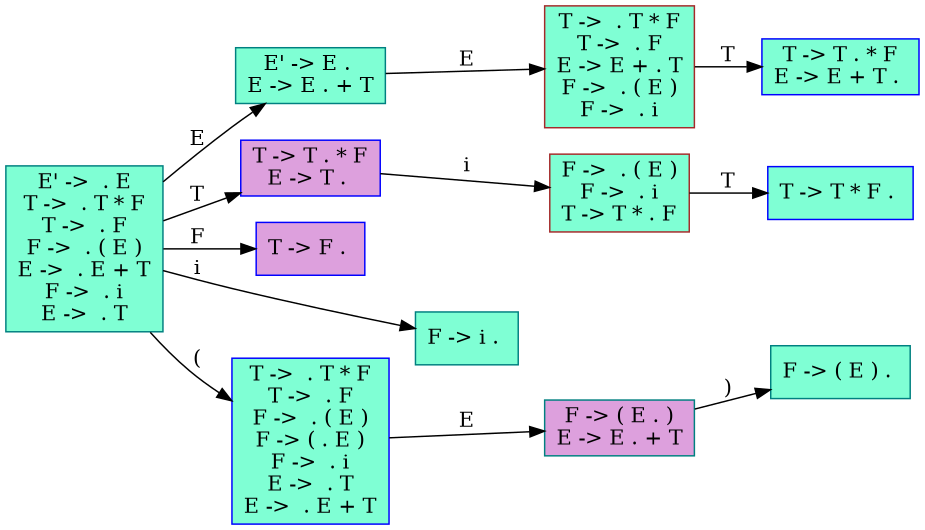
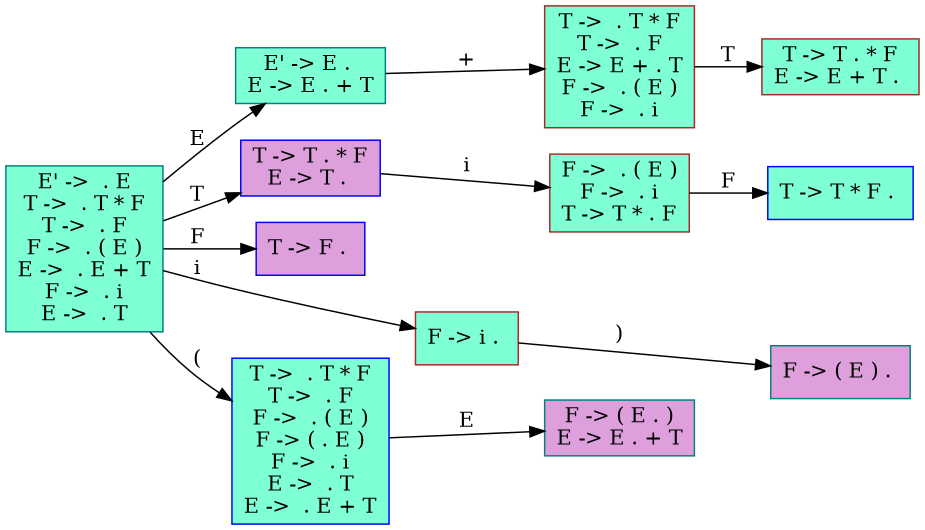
(467, 60) -> (467, 60)
(840, 67) -> (840, 67)
(728, 182) -> (728, 182)
(467, 338) -> (467, 338)
(840, 372) -> (840, 372)
(725, 401) -> (637, 354)
